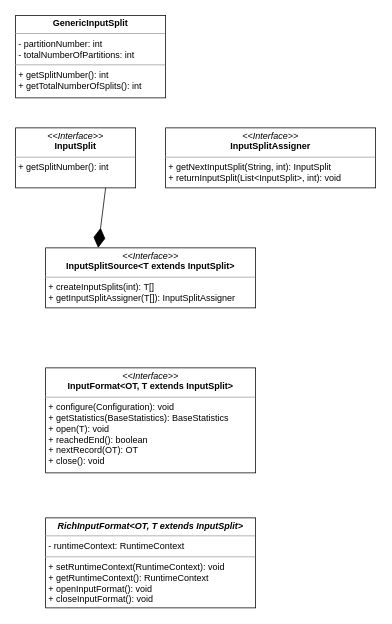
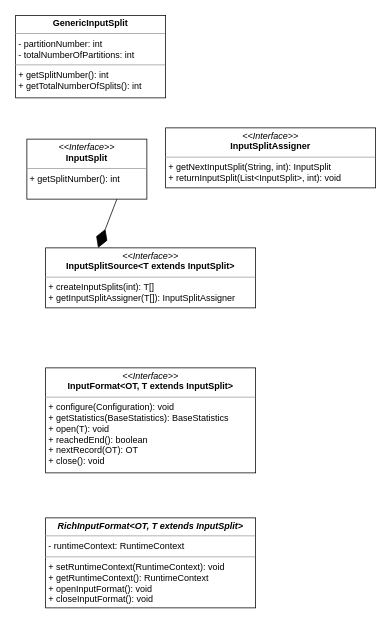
(75, 158) -> (87, 169)
